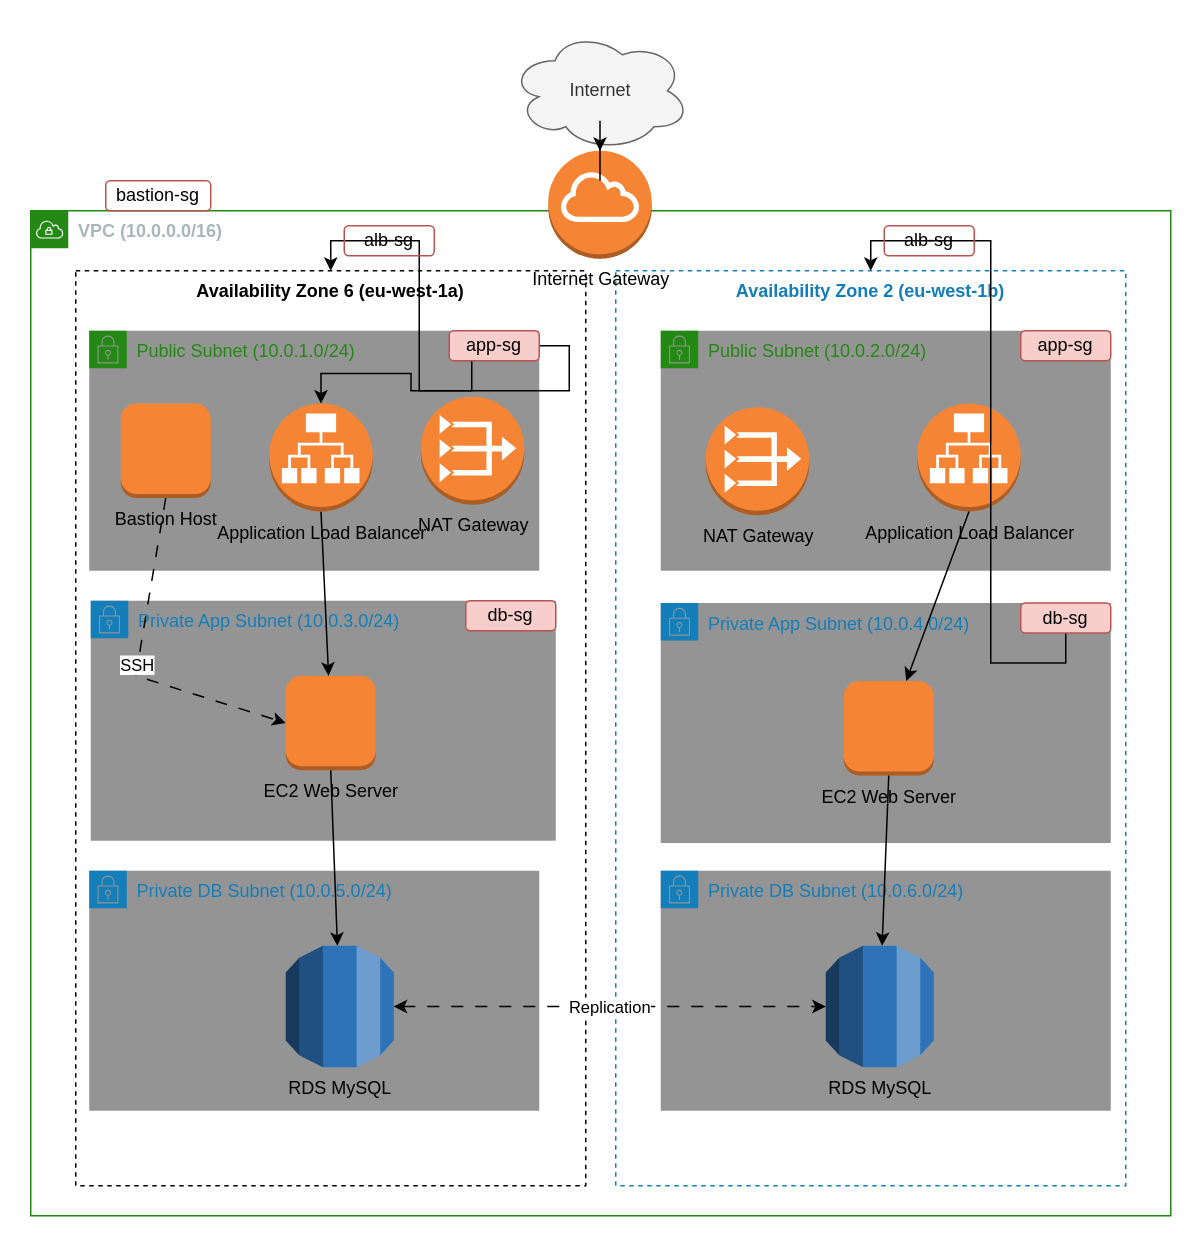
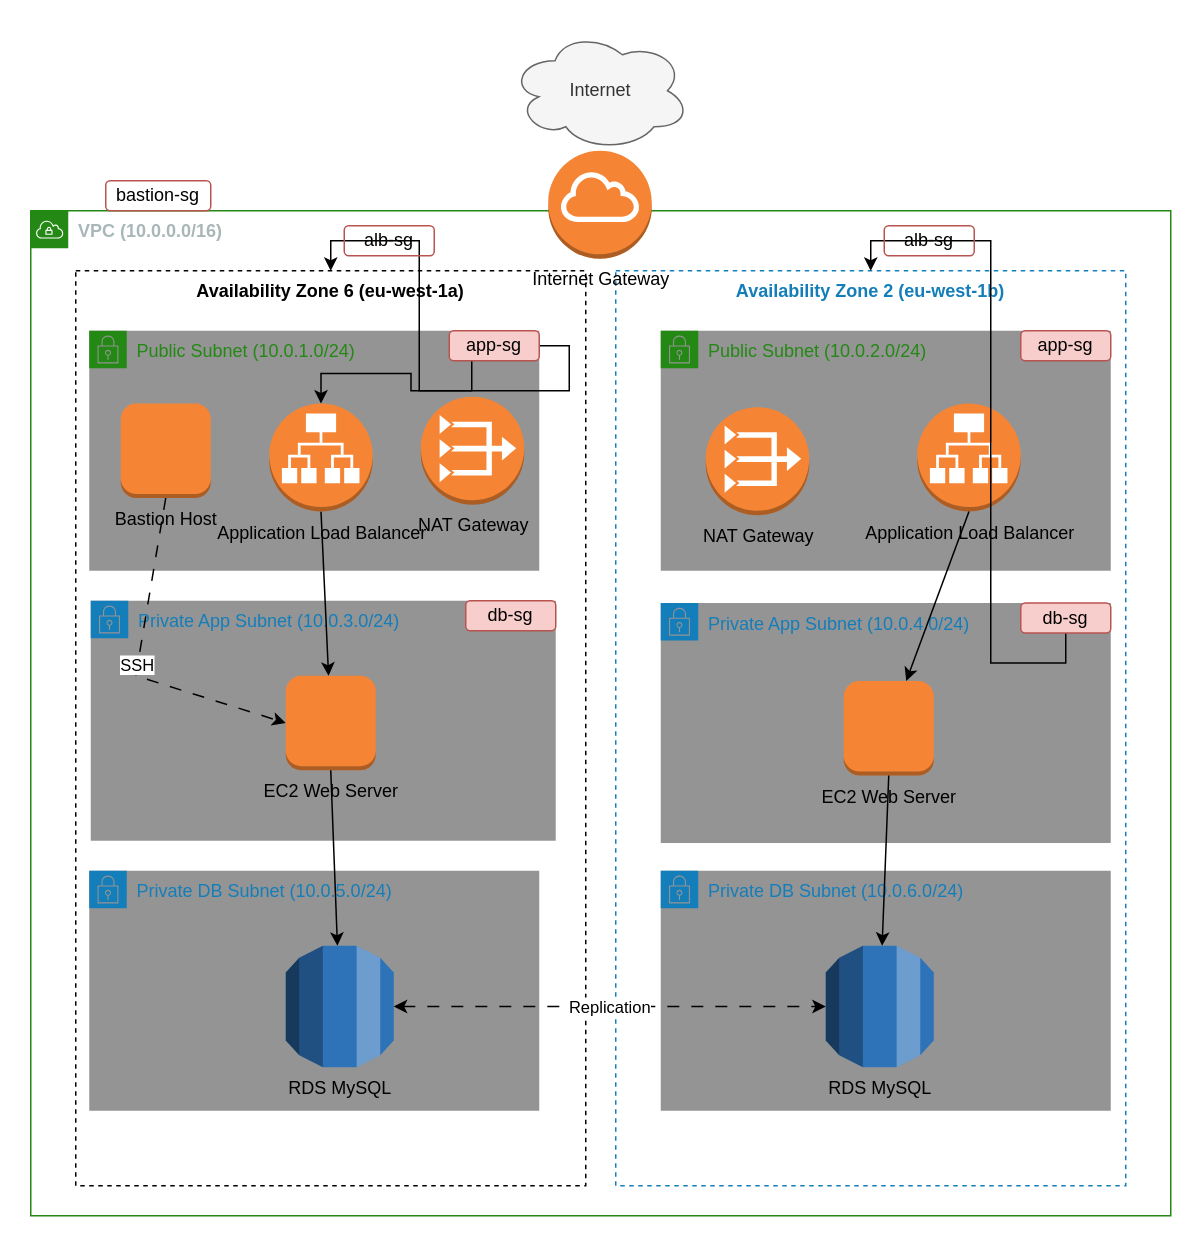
(600, 156) -> none
